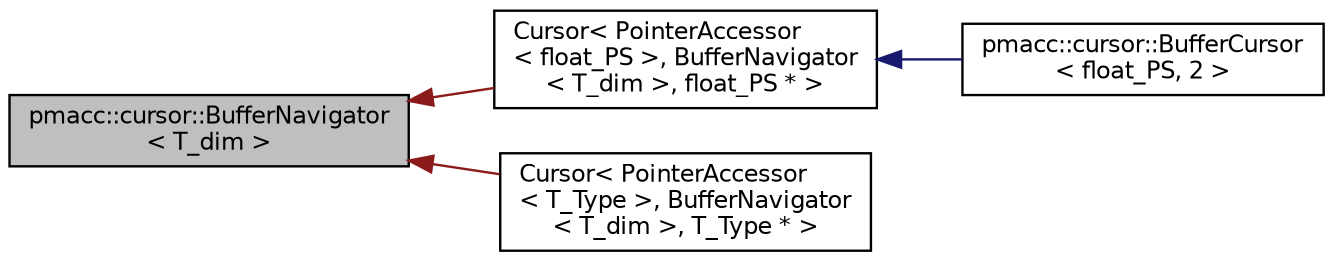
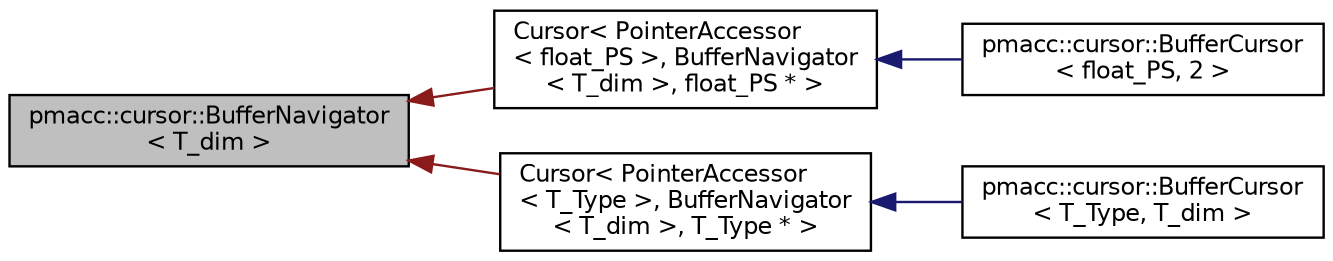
none -> (1143, 202)
